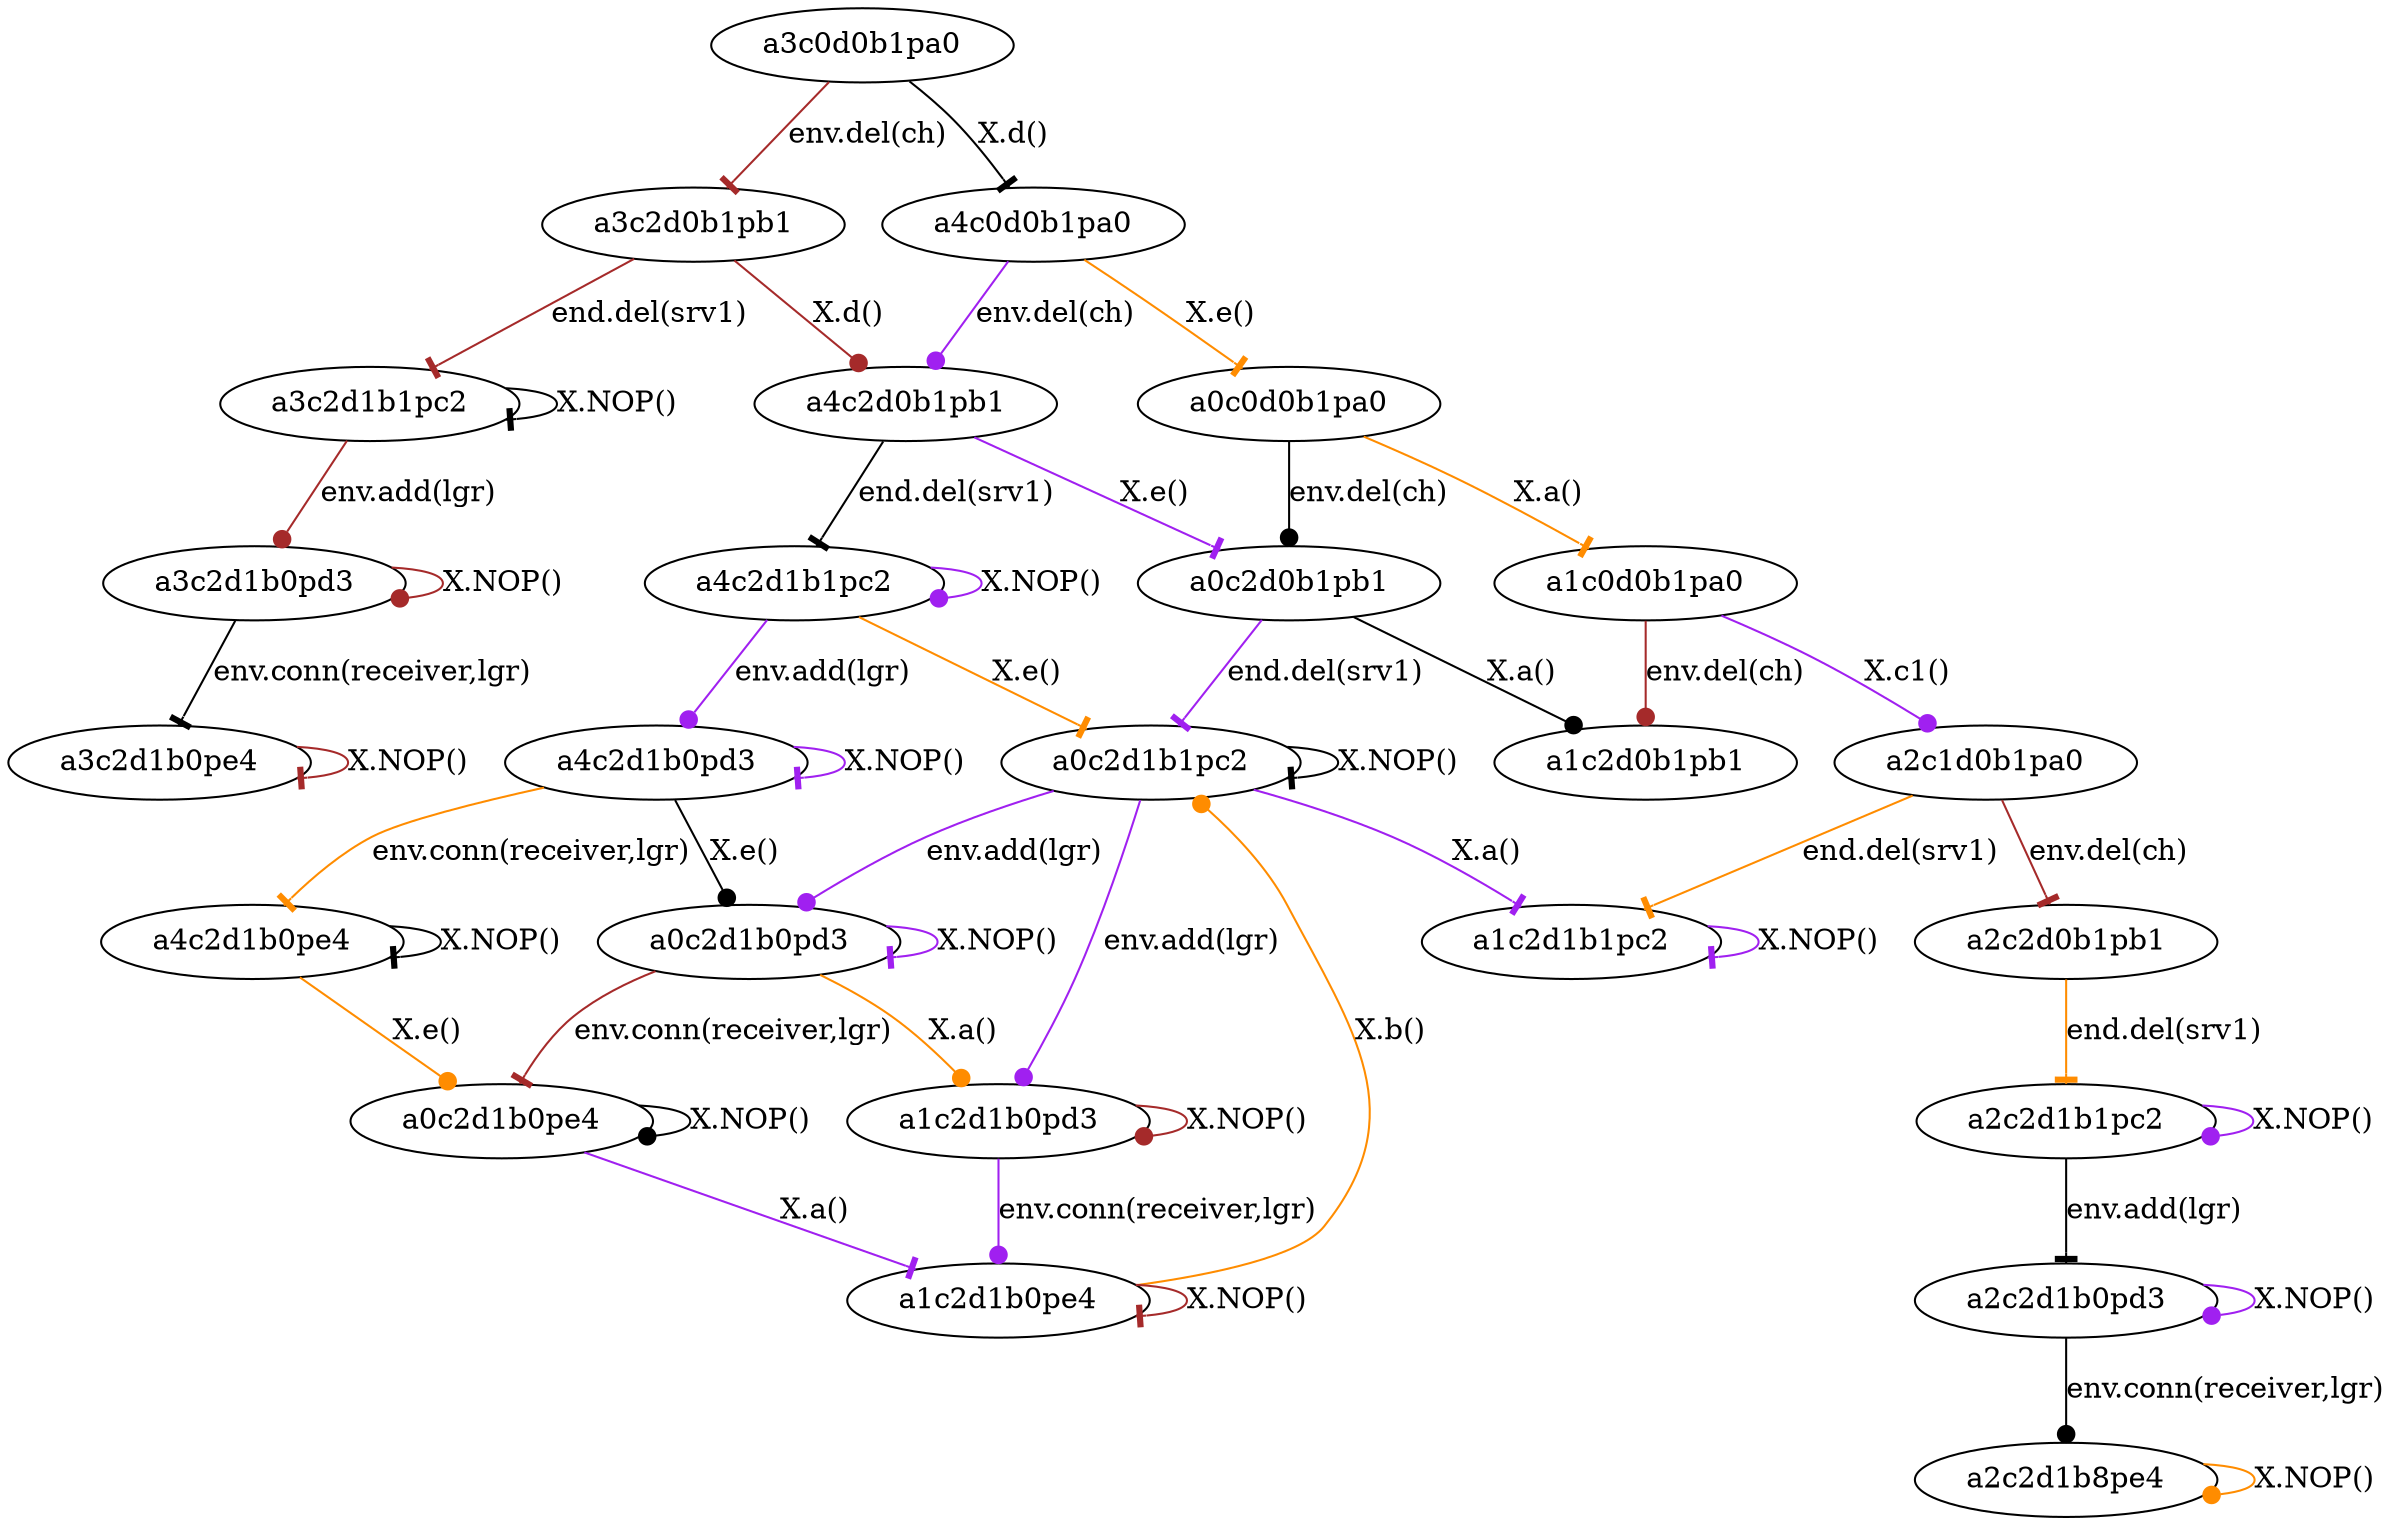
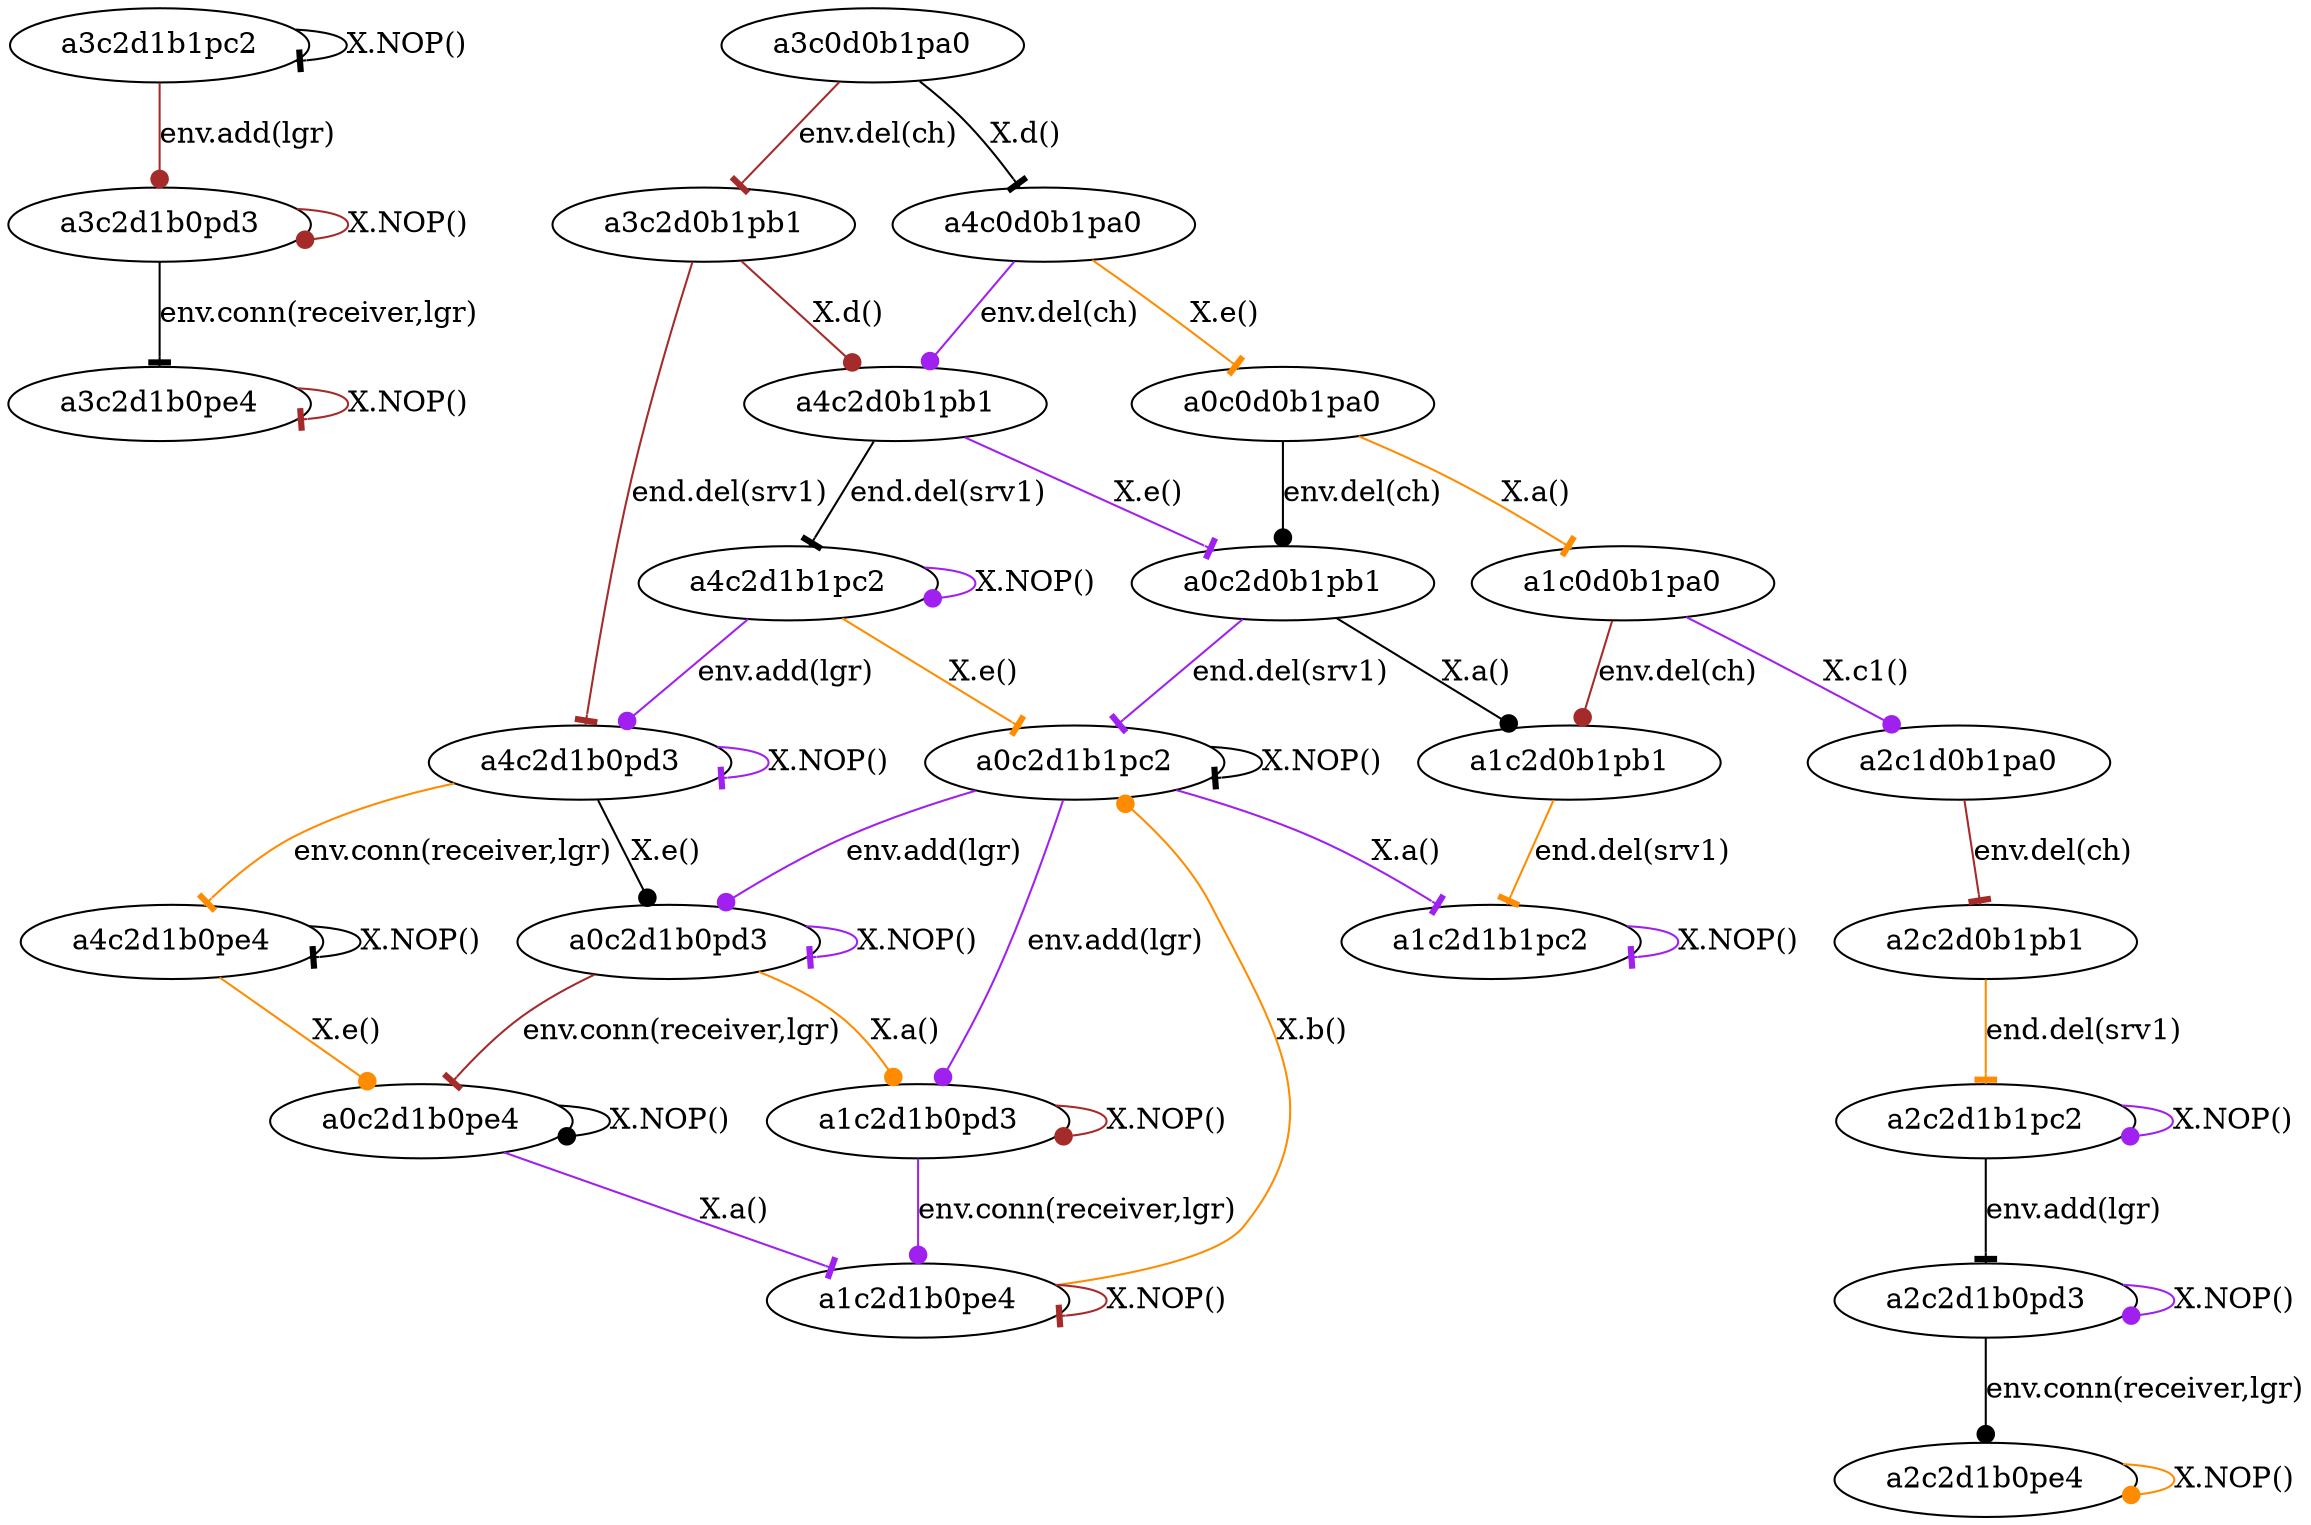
(536, 312) -> (630, 486)
(1783, 850) -> (1532, 847)
(2066, 1480) -> (1986, 1480)
